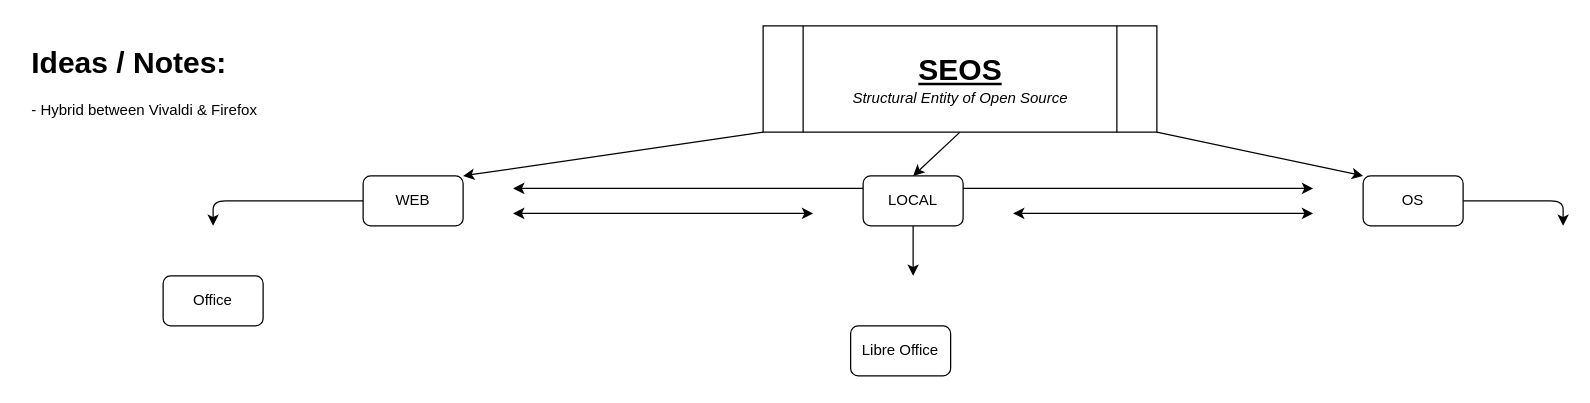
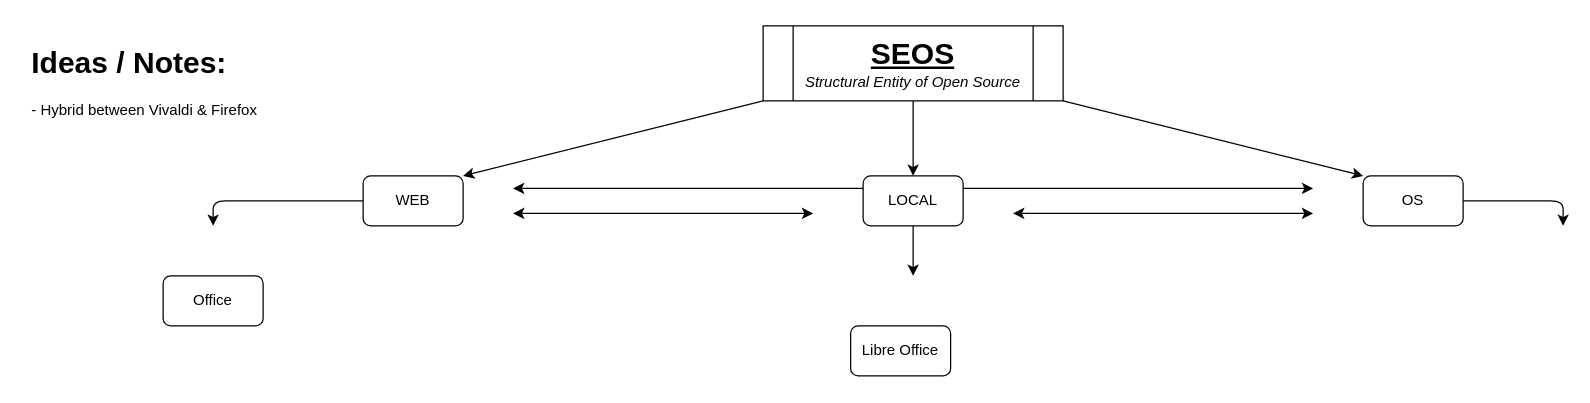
(960, 79) -> (913, 63)
